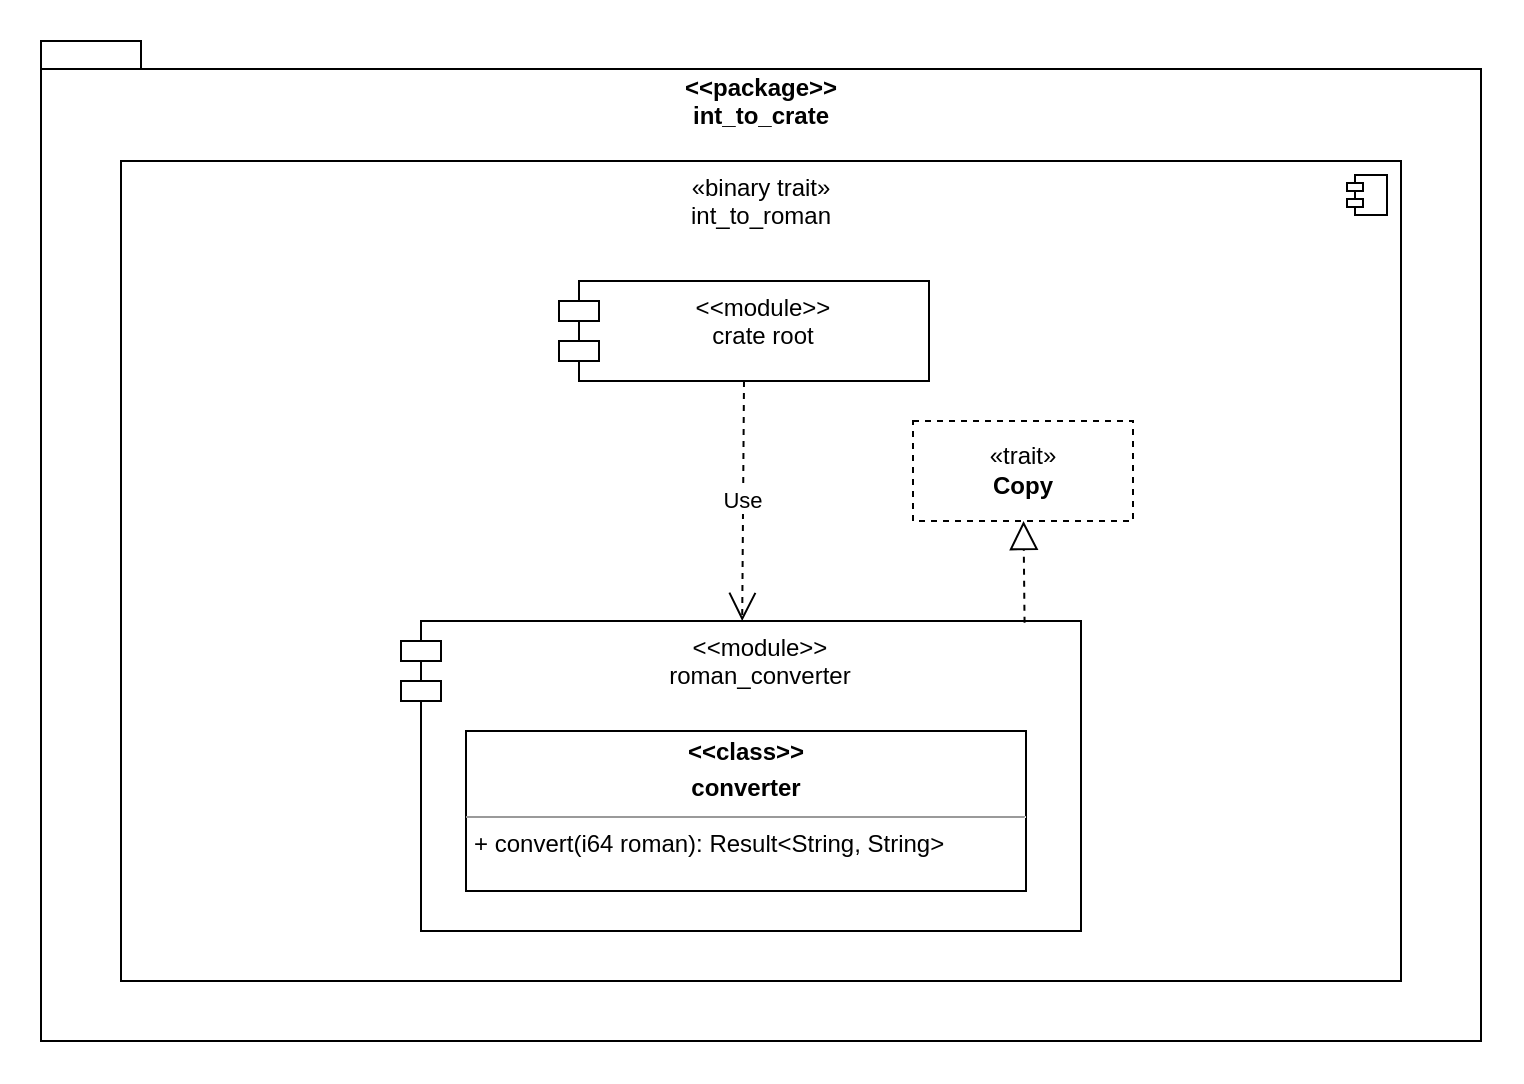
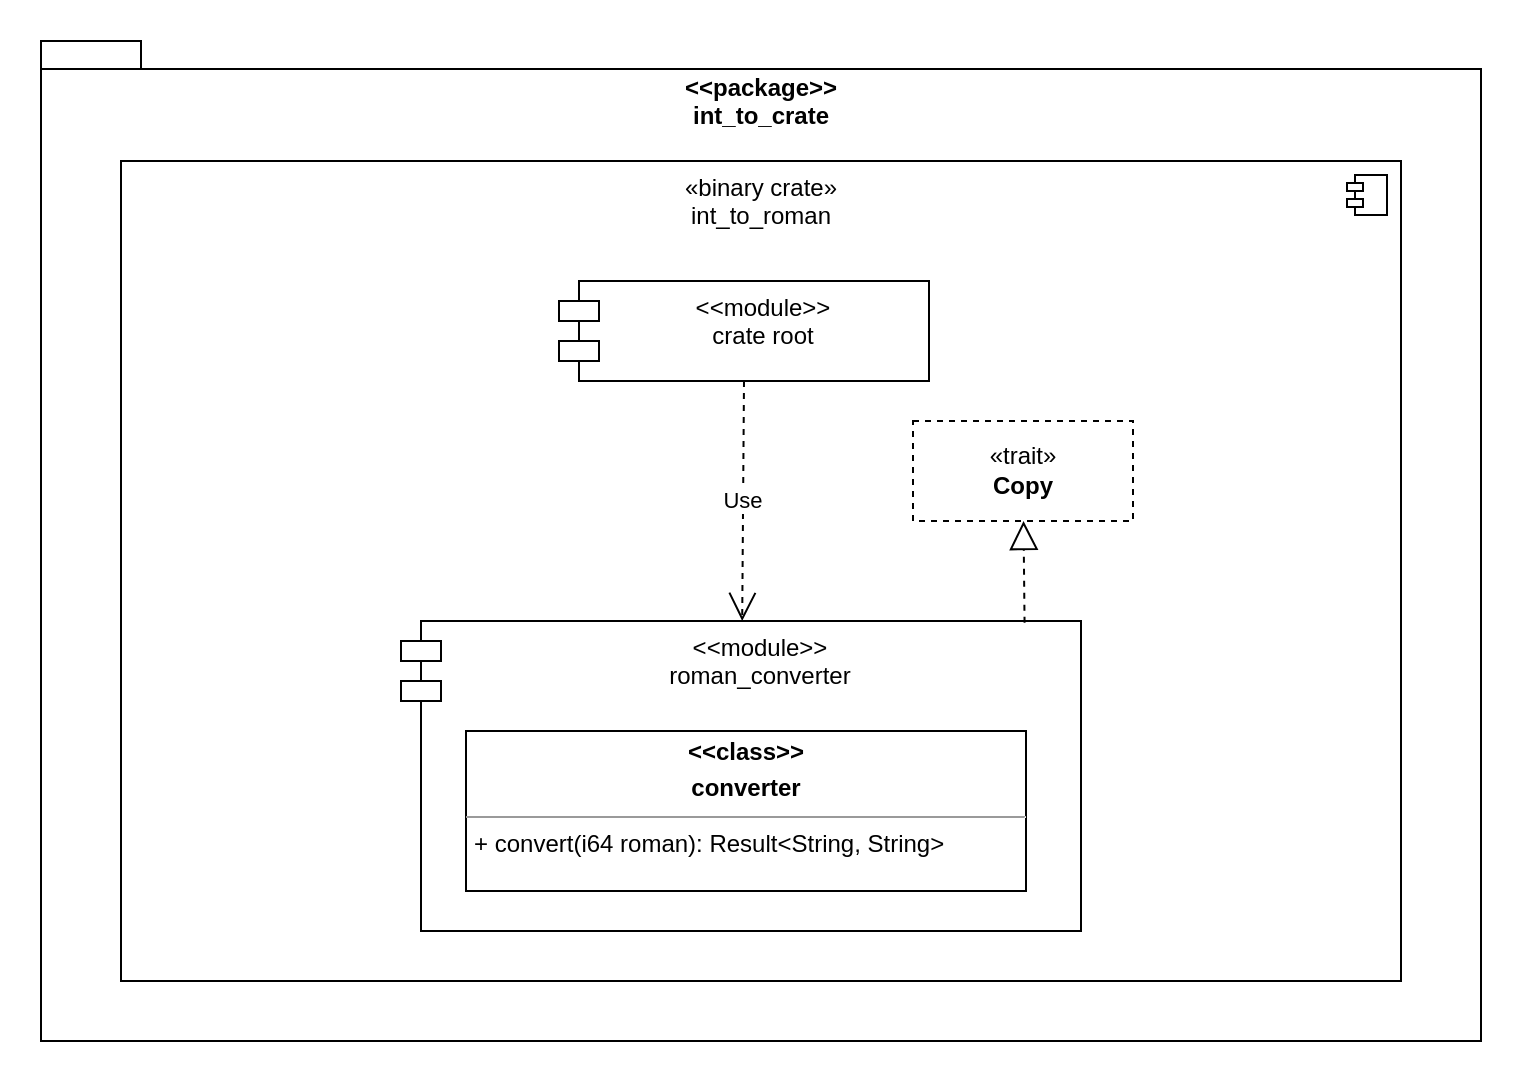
(762, 204) -> (762, 204)
